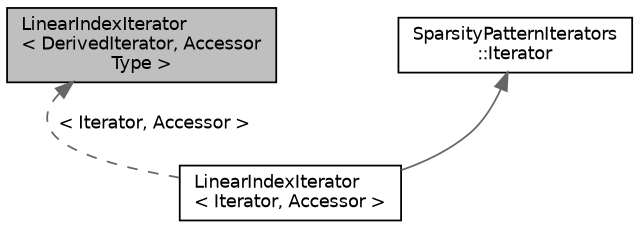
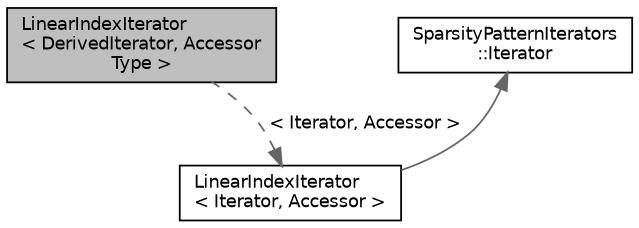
(92, 156) -> (248, 111)
